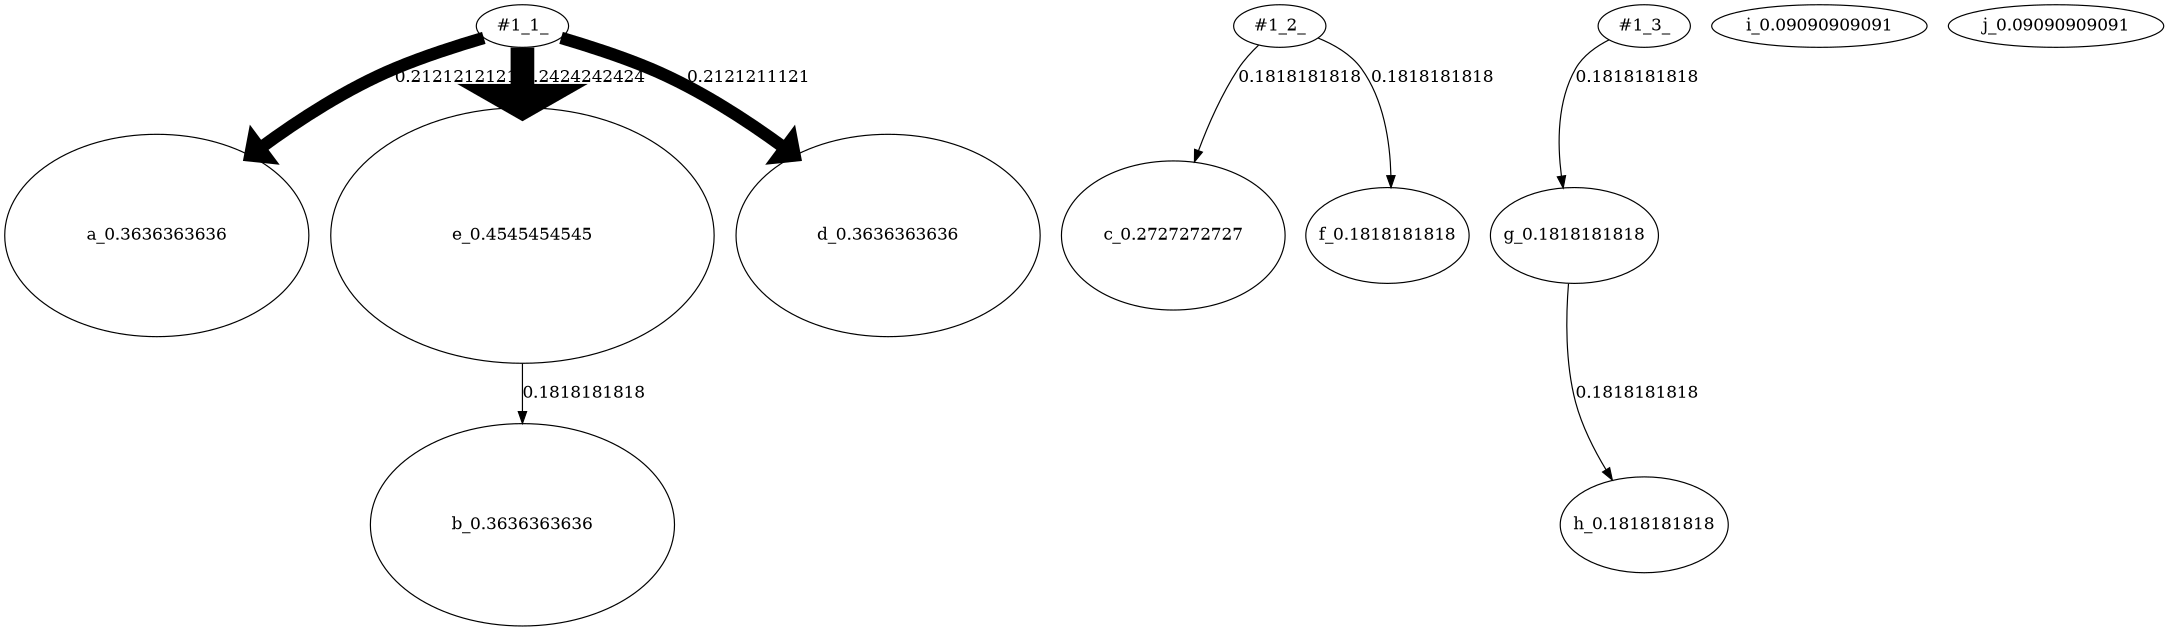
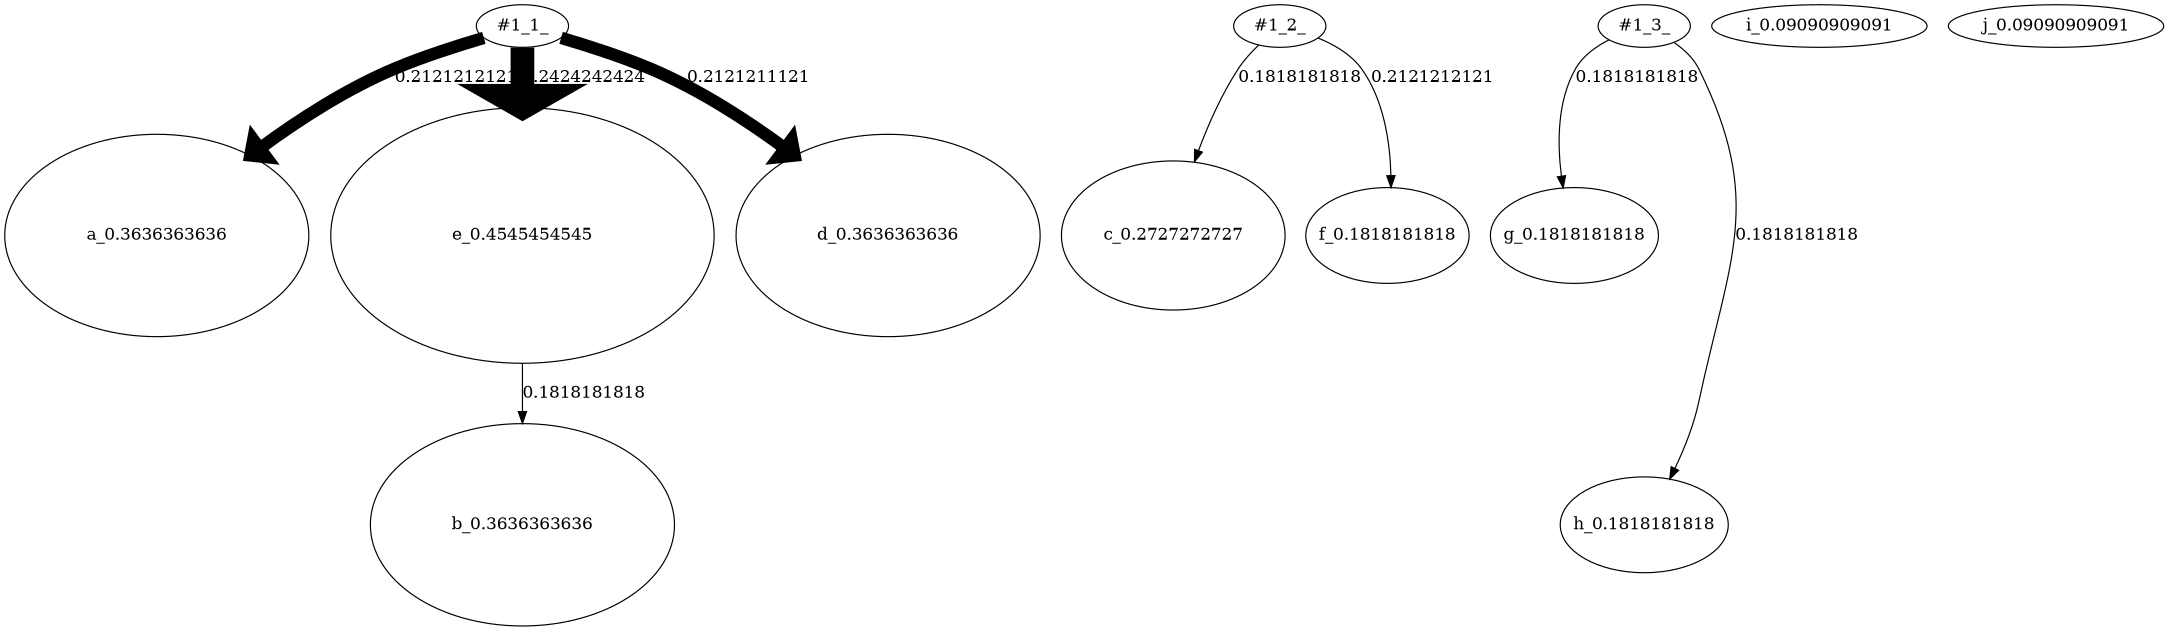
(1432, 78) -> (1432, 78)
(1571, 380) -> (1732, 251)
